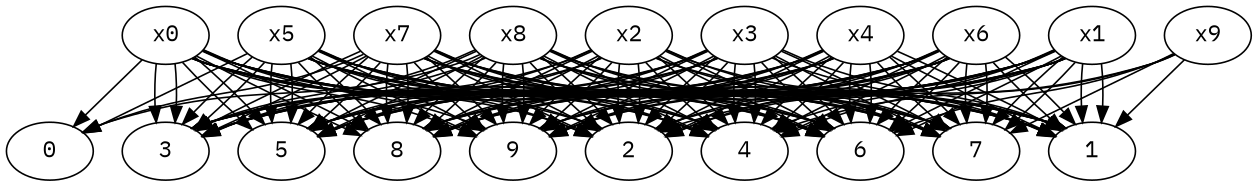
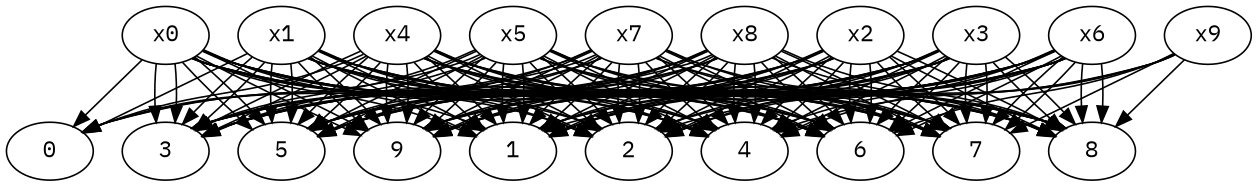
none -> (1156, 87)
none -> (232, 92)
none -> (166, 93)
